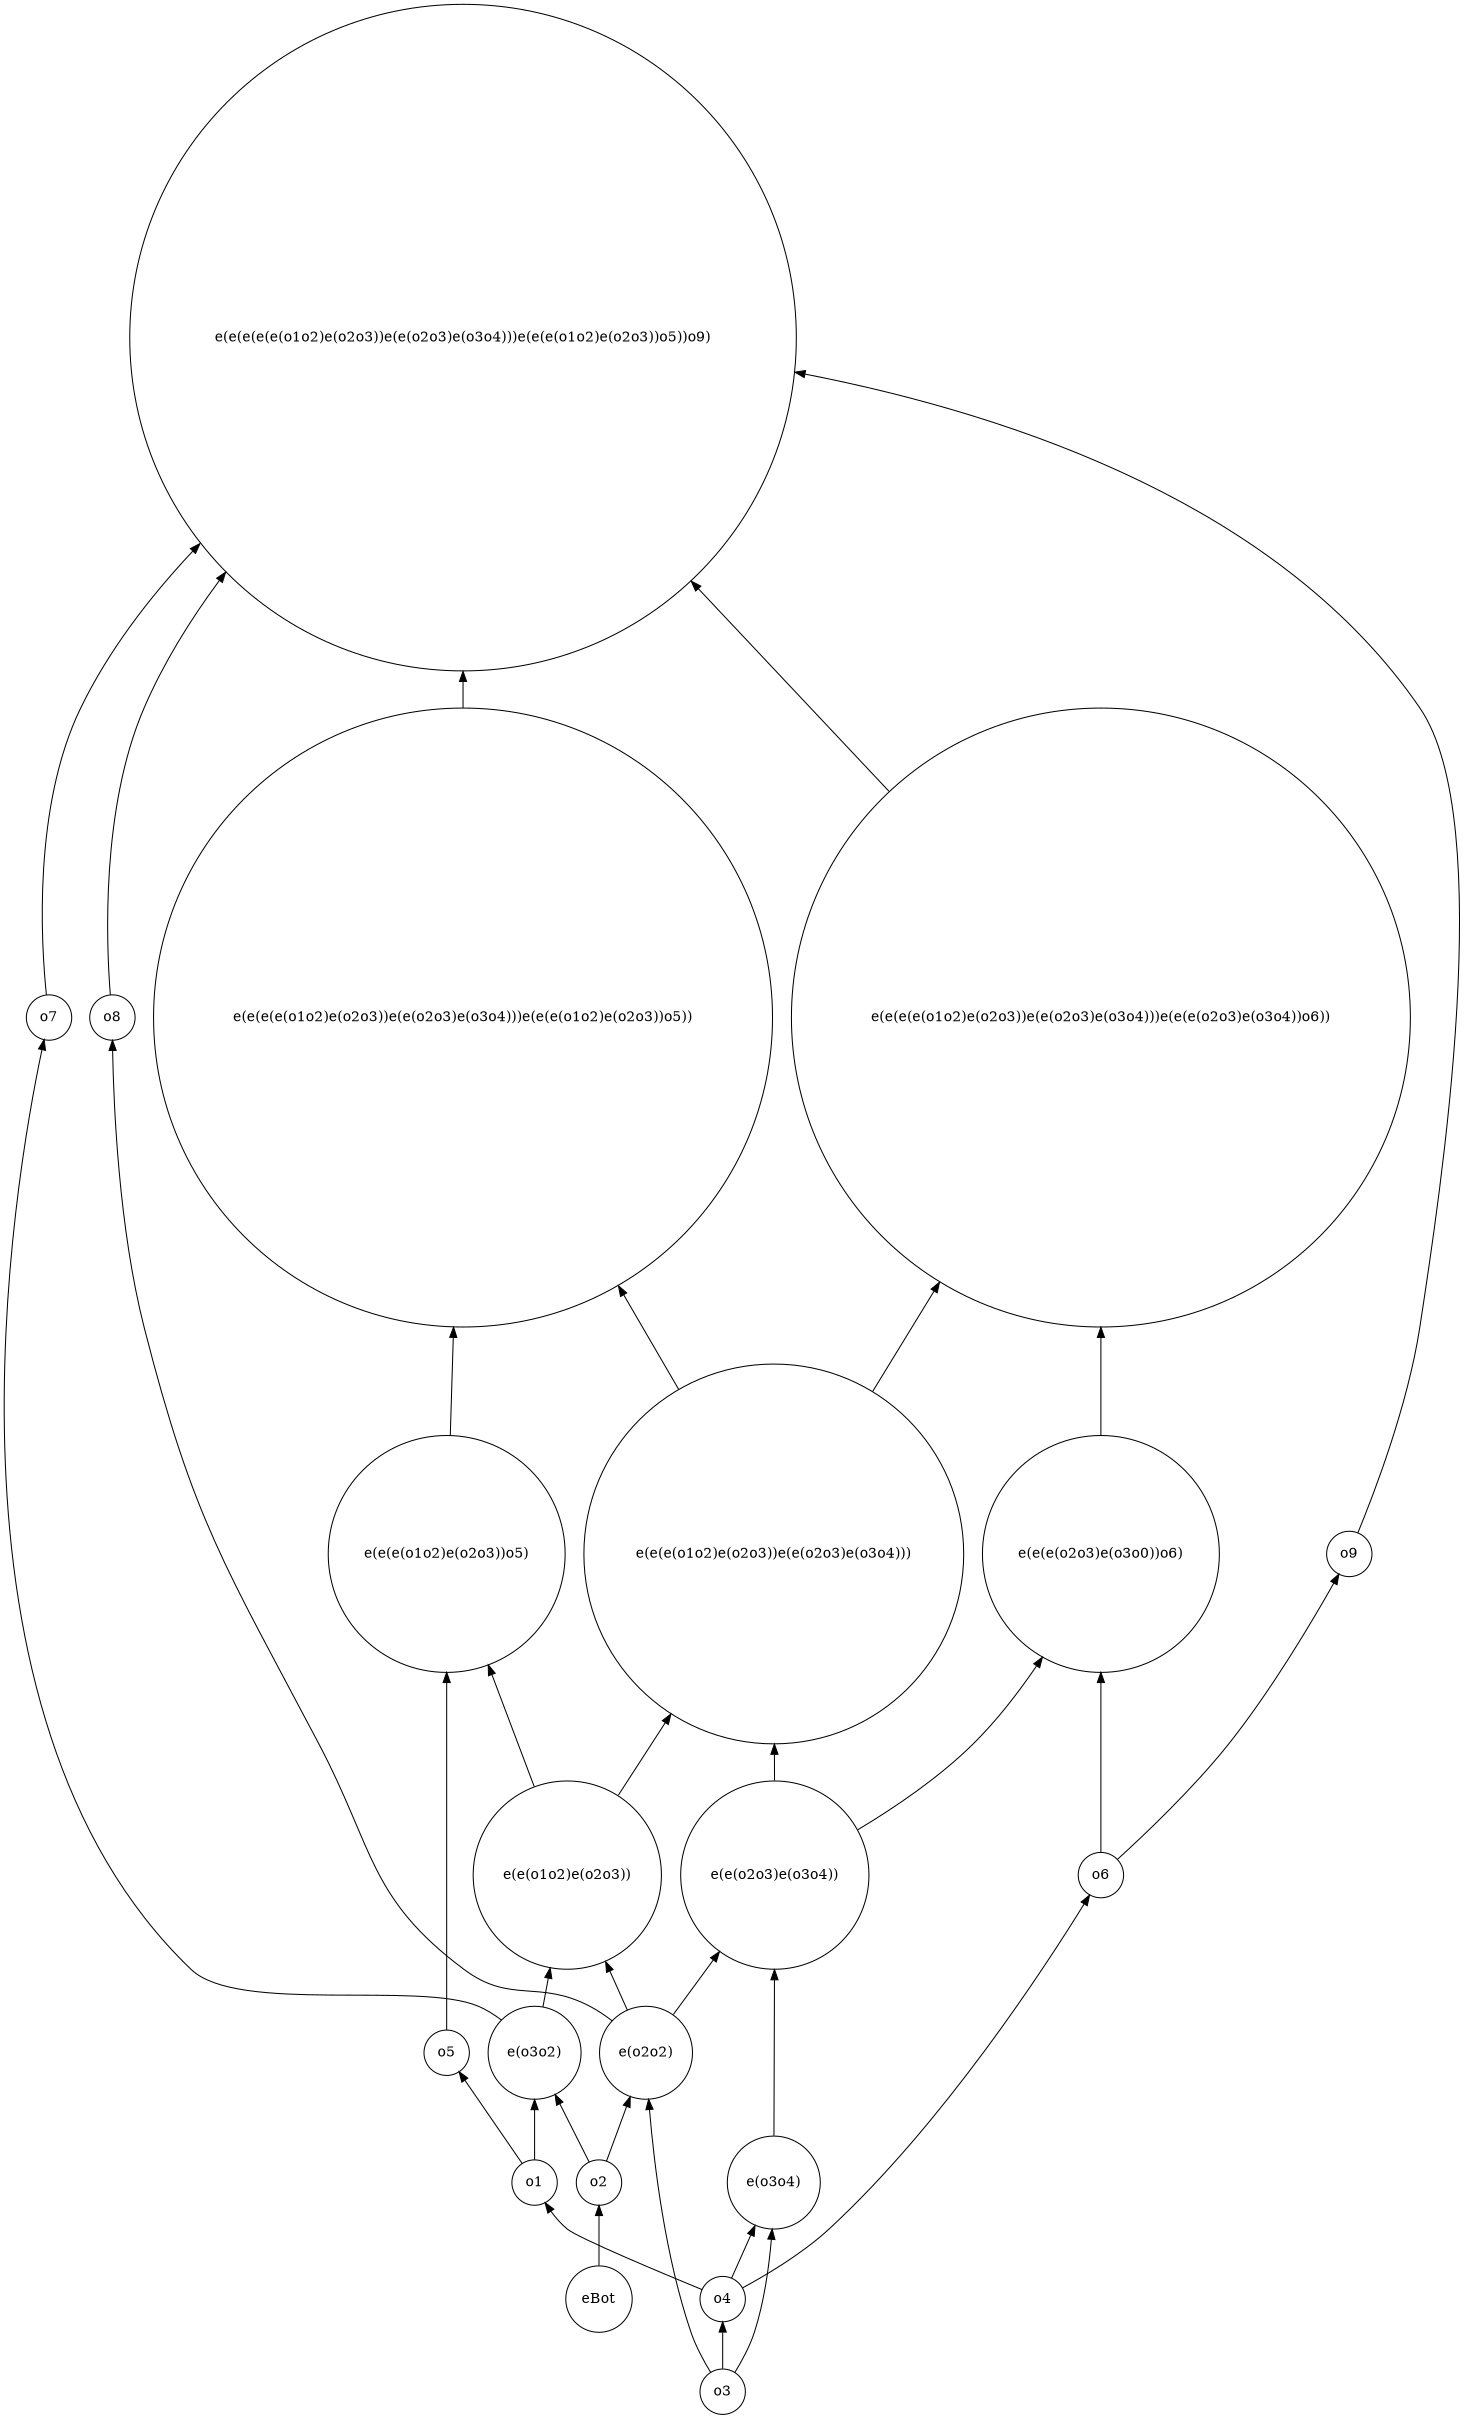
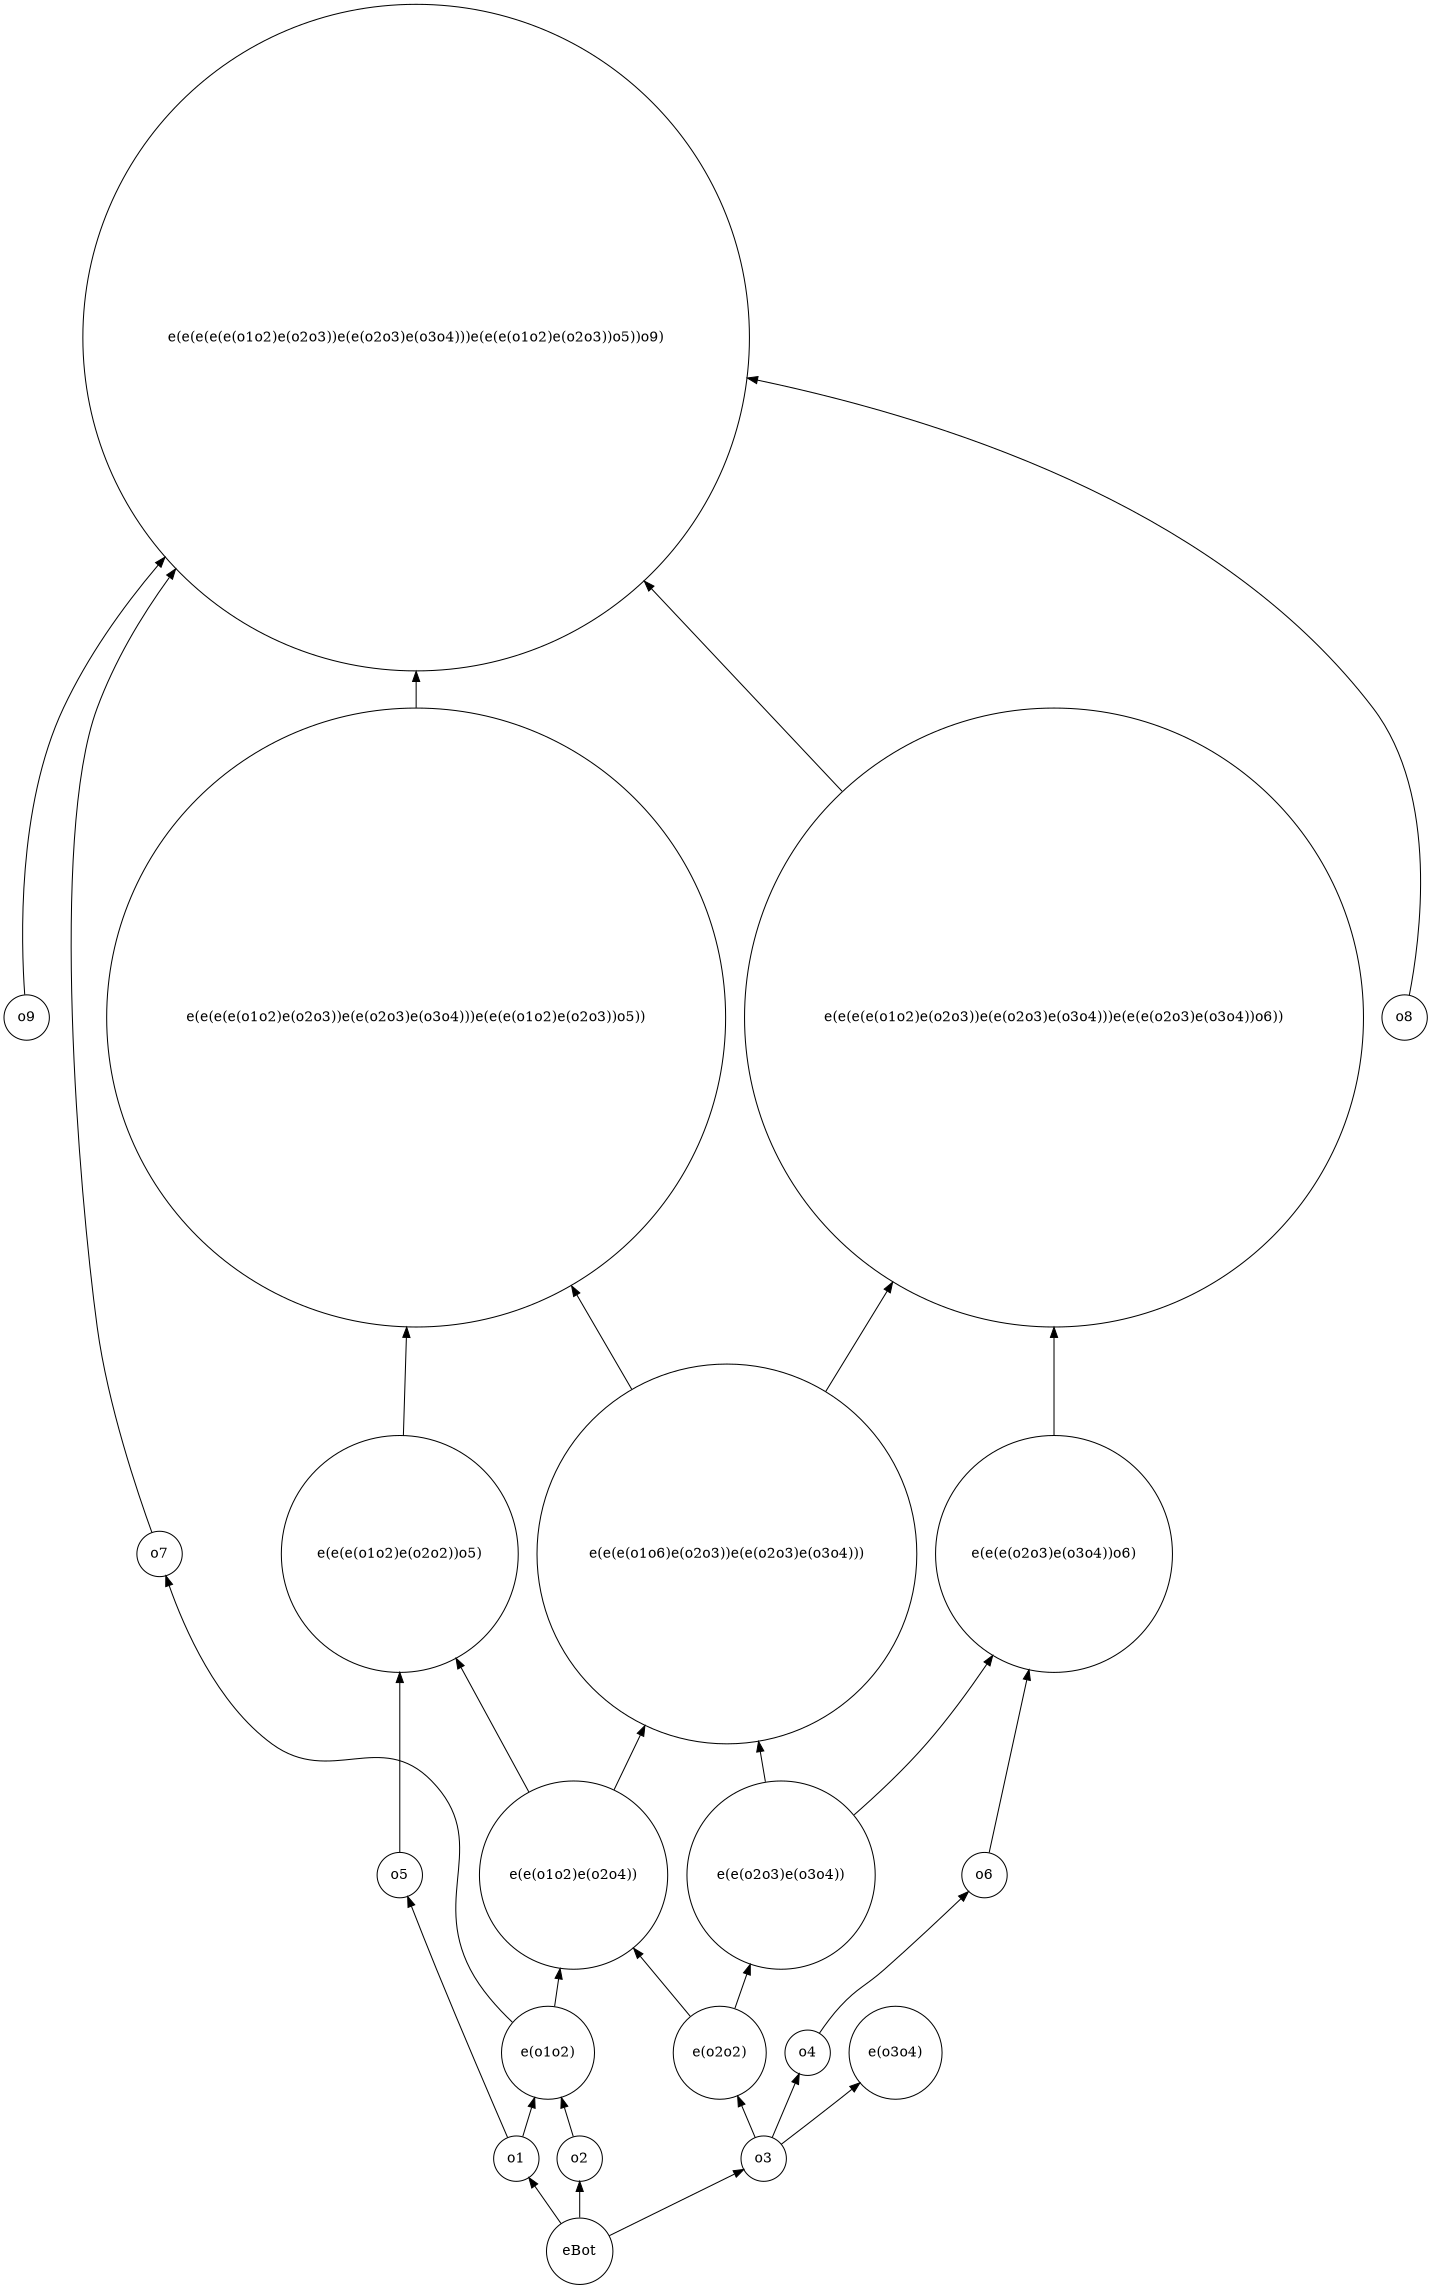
(447, 1554) -> (400, 1554)
(774, 1554) -> (727, 1554)
(1101, 1554) -> (1054, 1554)
(249, 1611) -> none
(1238, 1731) -> none
(567, 1875) -> (574, 1875)
(535, 2053) -> (548, 2053)
(774, 2058) -> none
(617, 2134) -> none
none -> (672, 2205)
(623, 2256) -> (548, 2205)
(741, 2257) -> none
